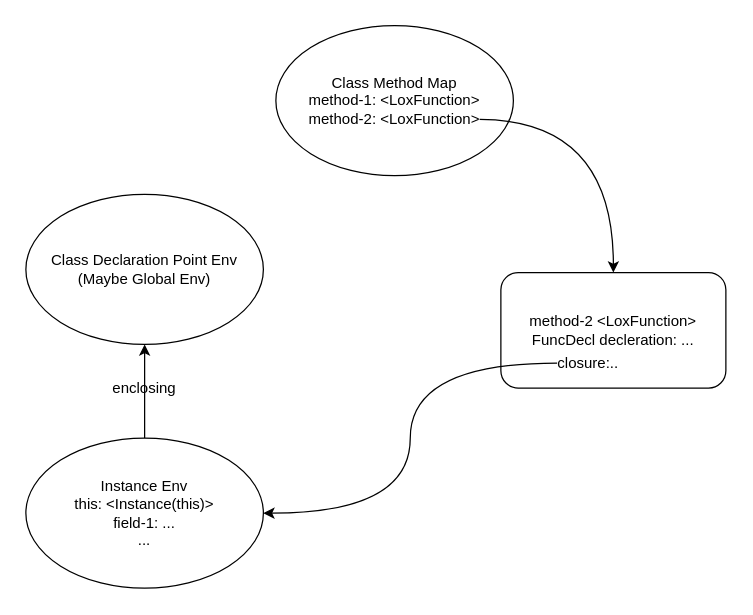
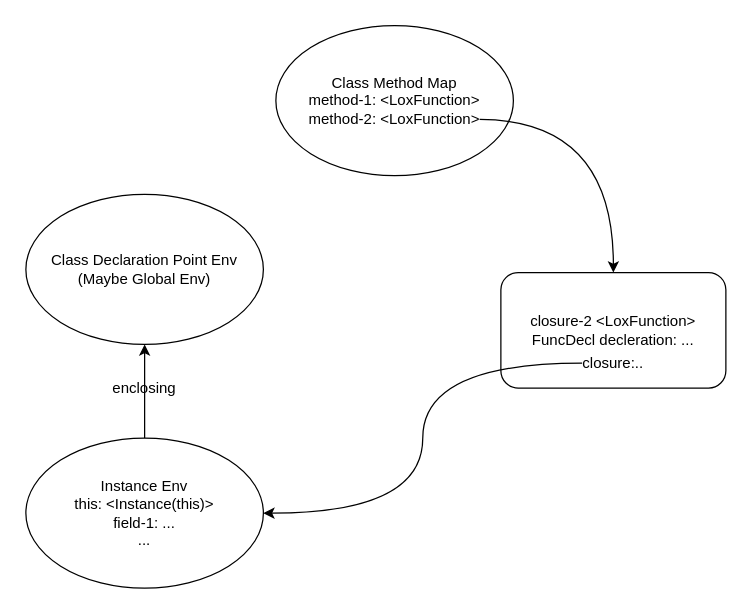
(613, 331) -> (613, 331)
(588, 363) -> (613, 363)
